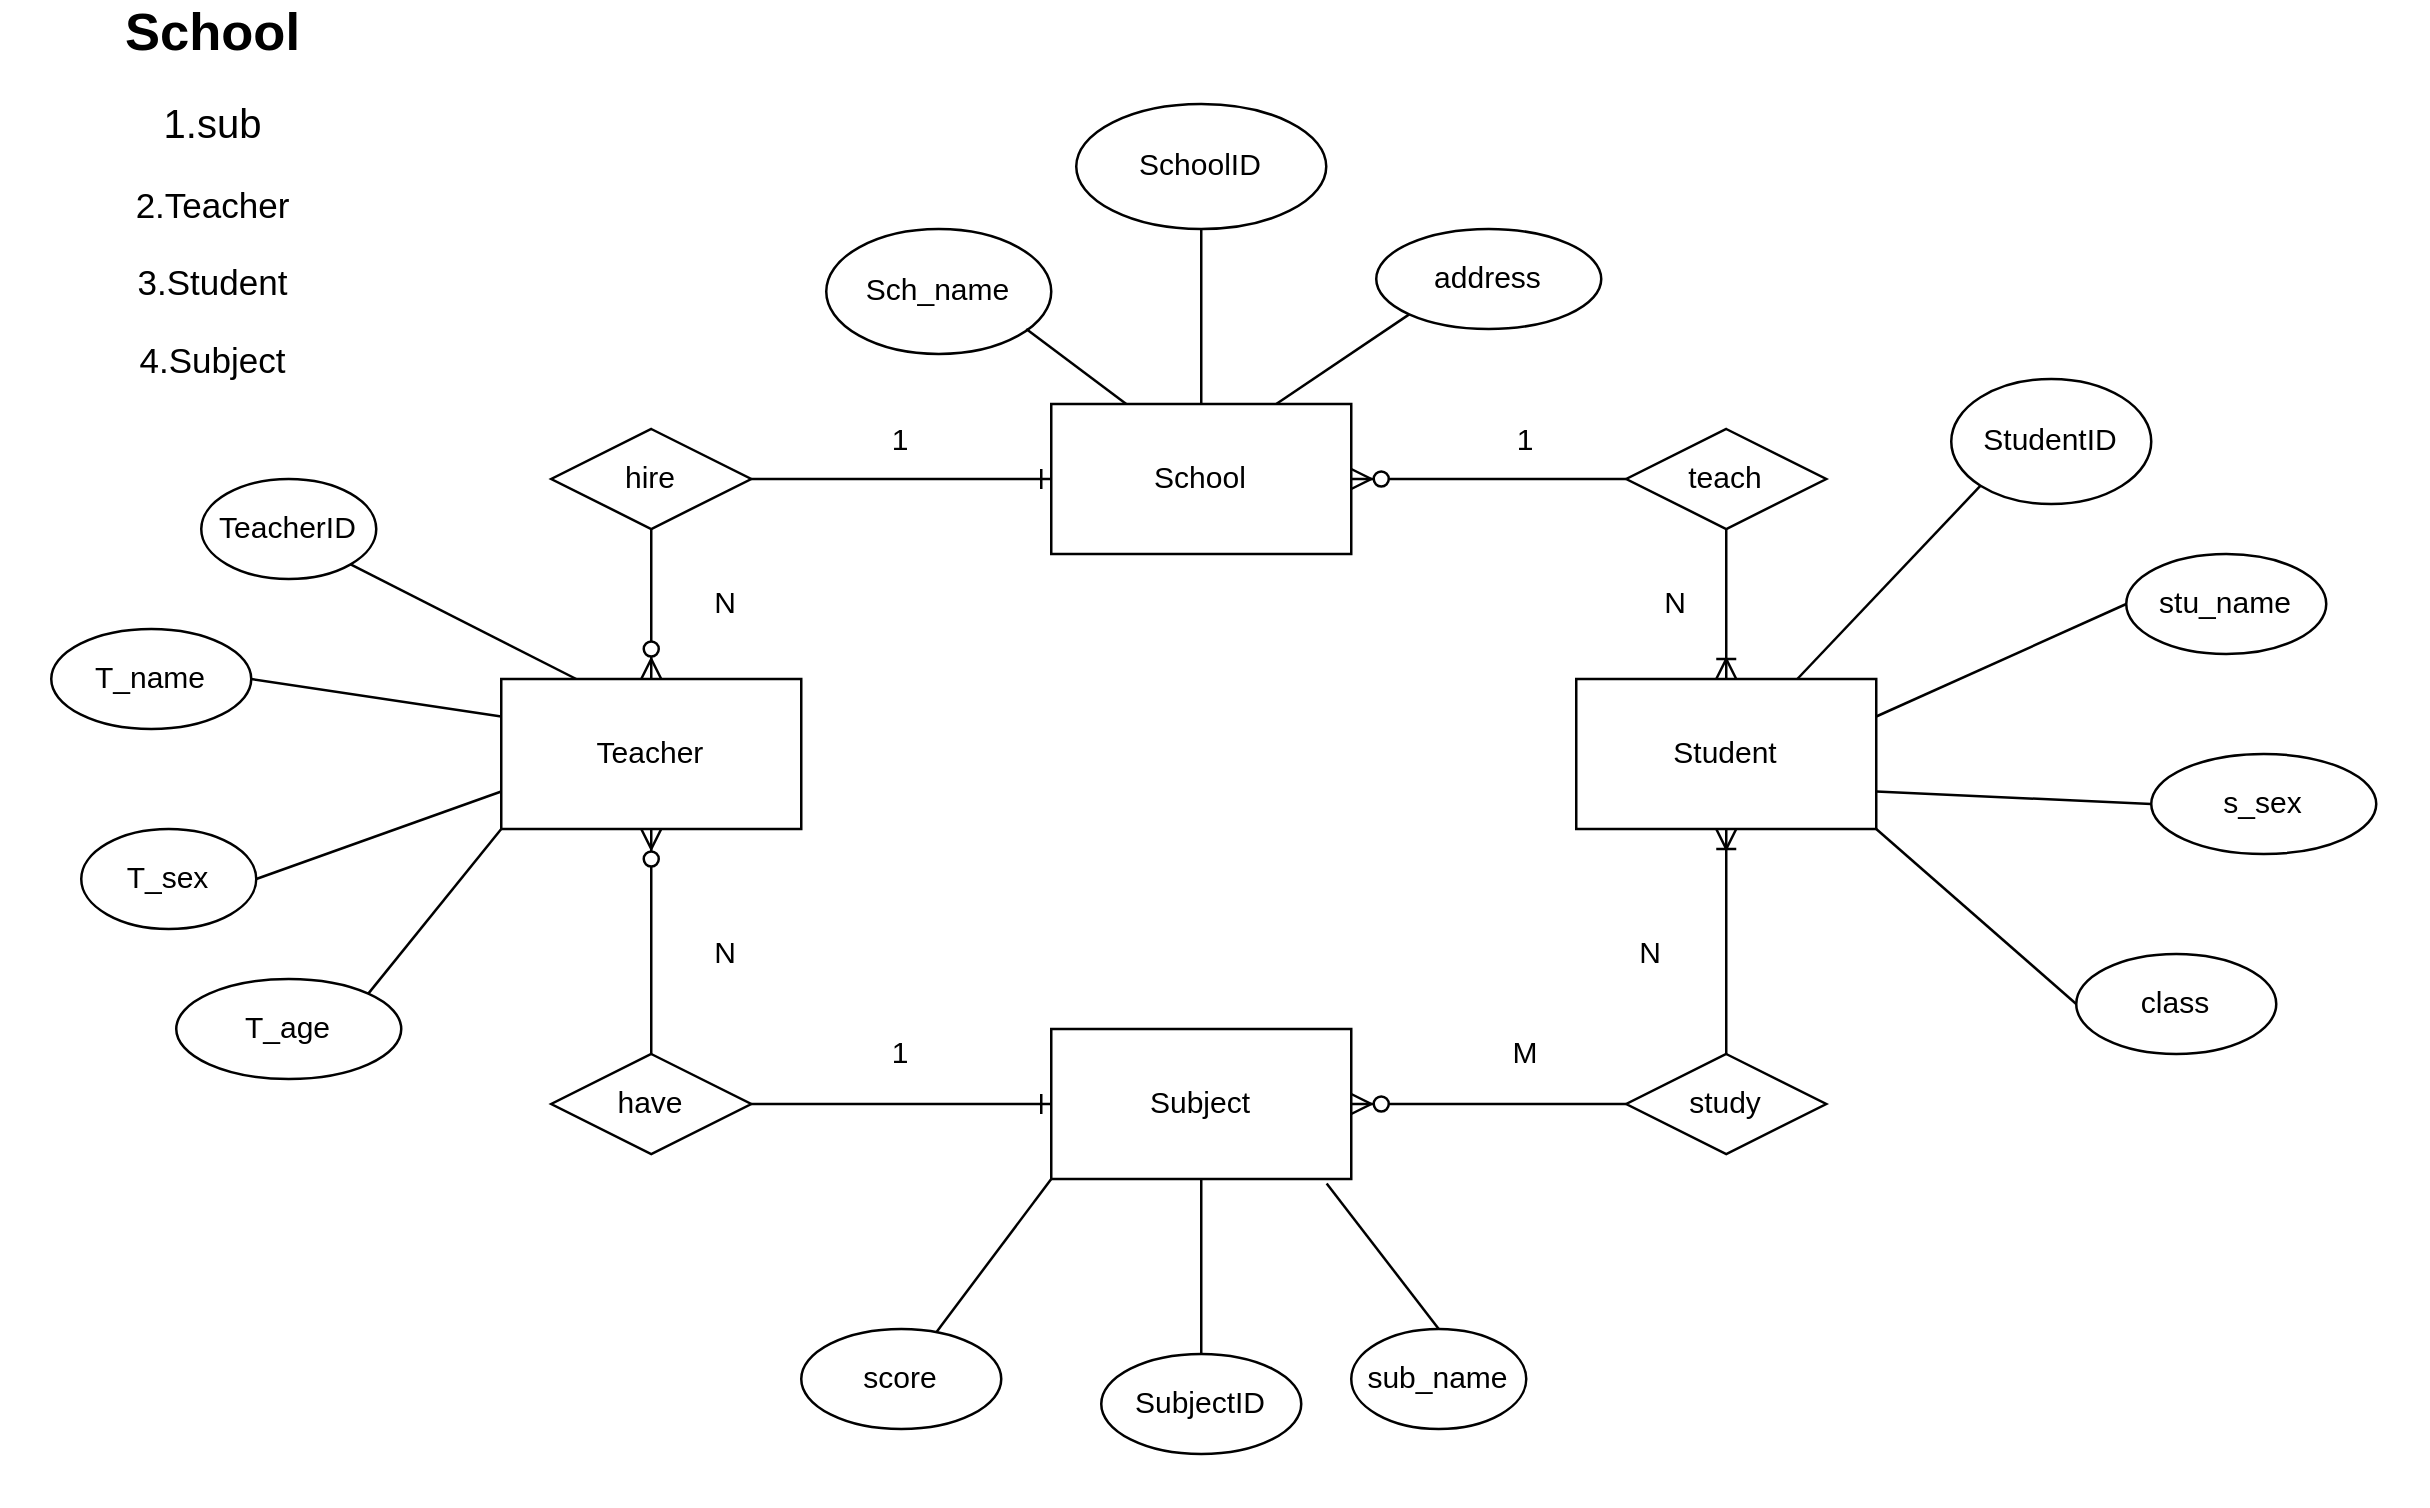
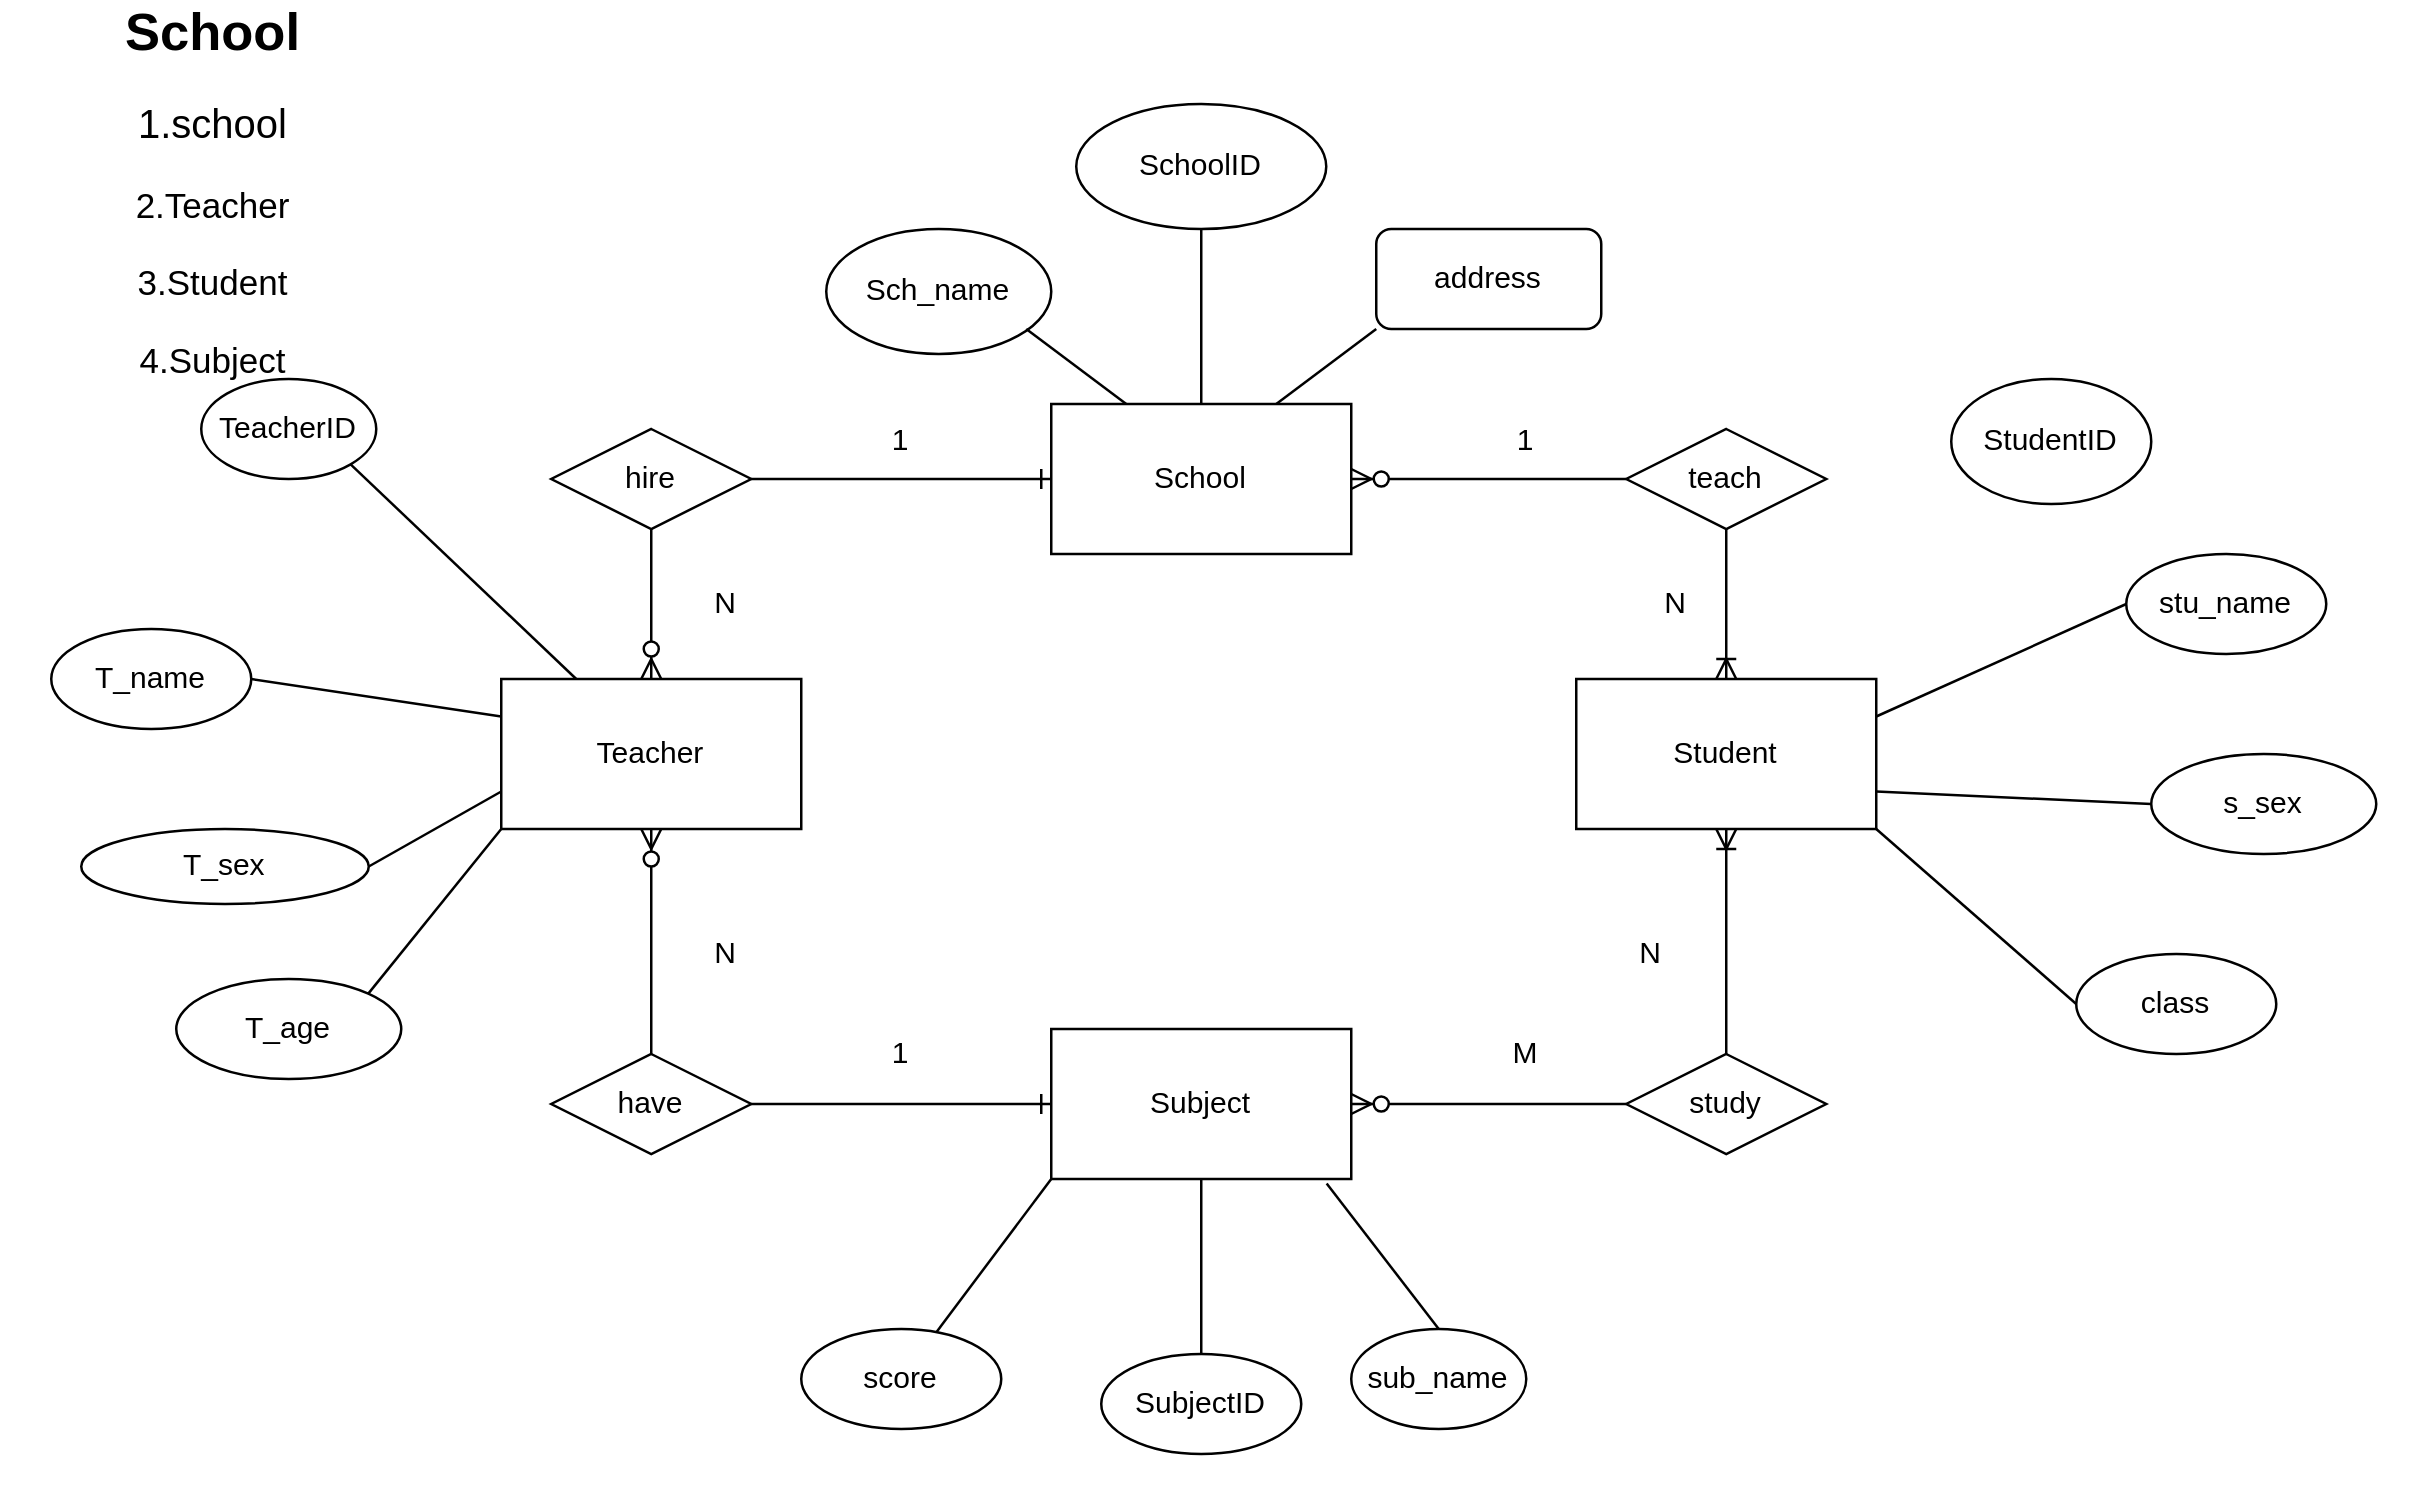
(214, 191) -> (214, 191)
(1489, 279) -> (1489, 279)
(289, 529) -> (289, 429)
(1889, 582) -> none
(169, 879) -> (225, 866)
